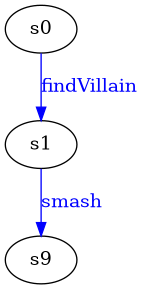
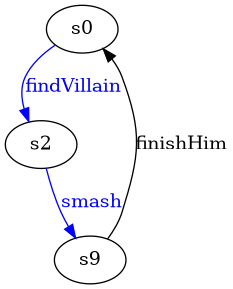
(41, 145) -> (41, 145)
none -> (136, 149)
